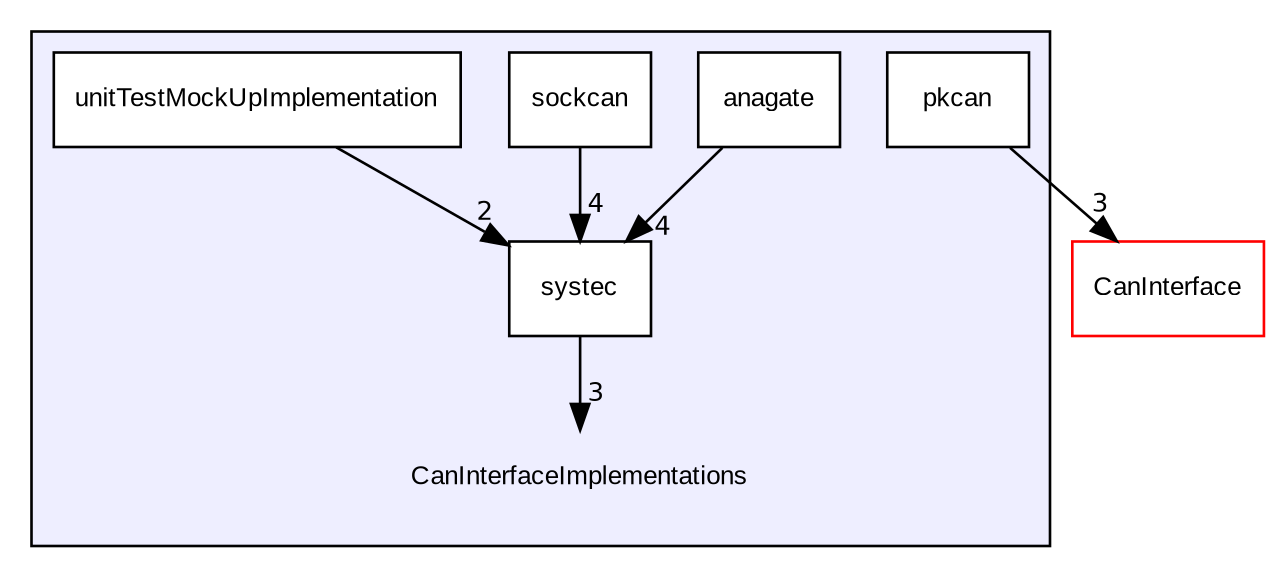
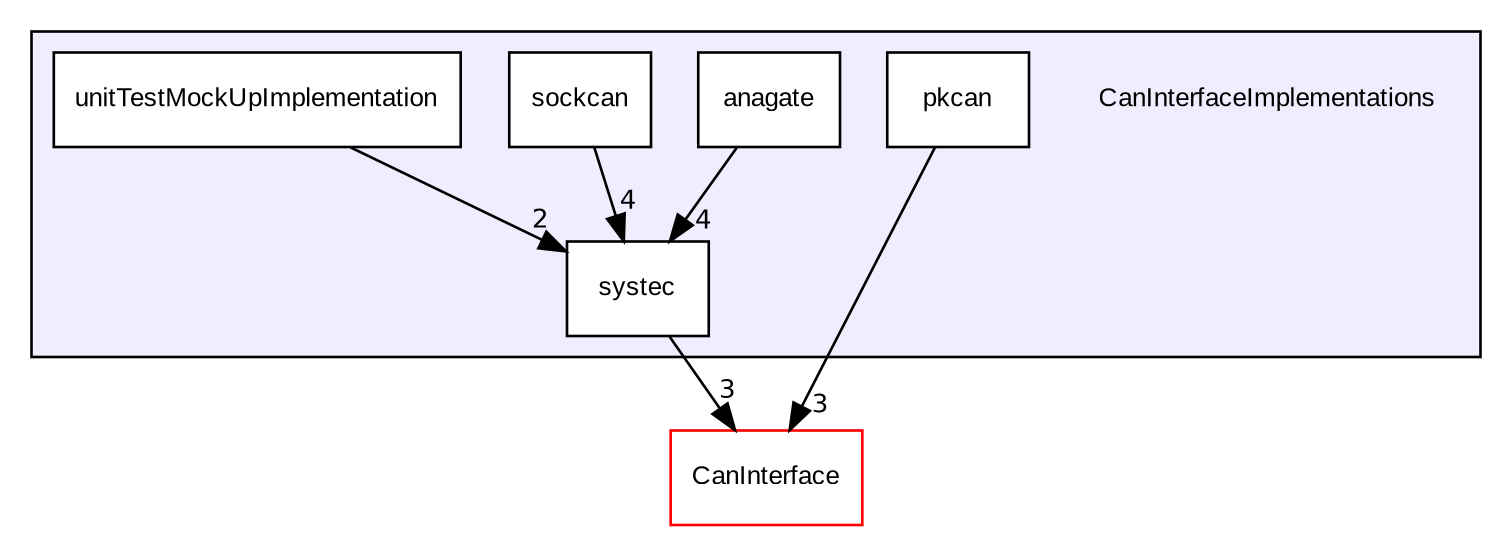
(580, 370) -> (696, 374)
